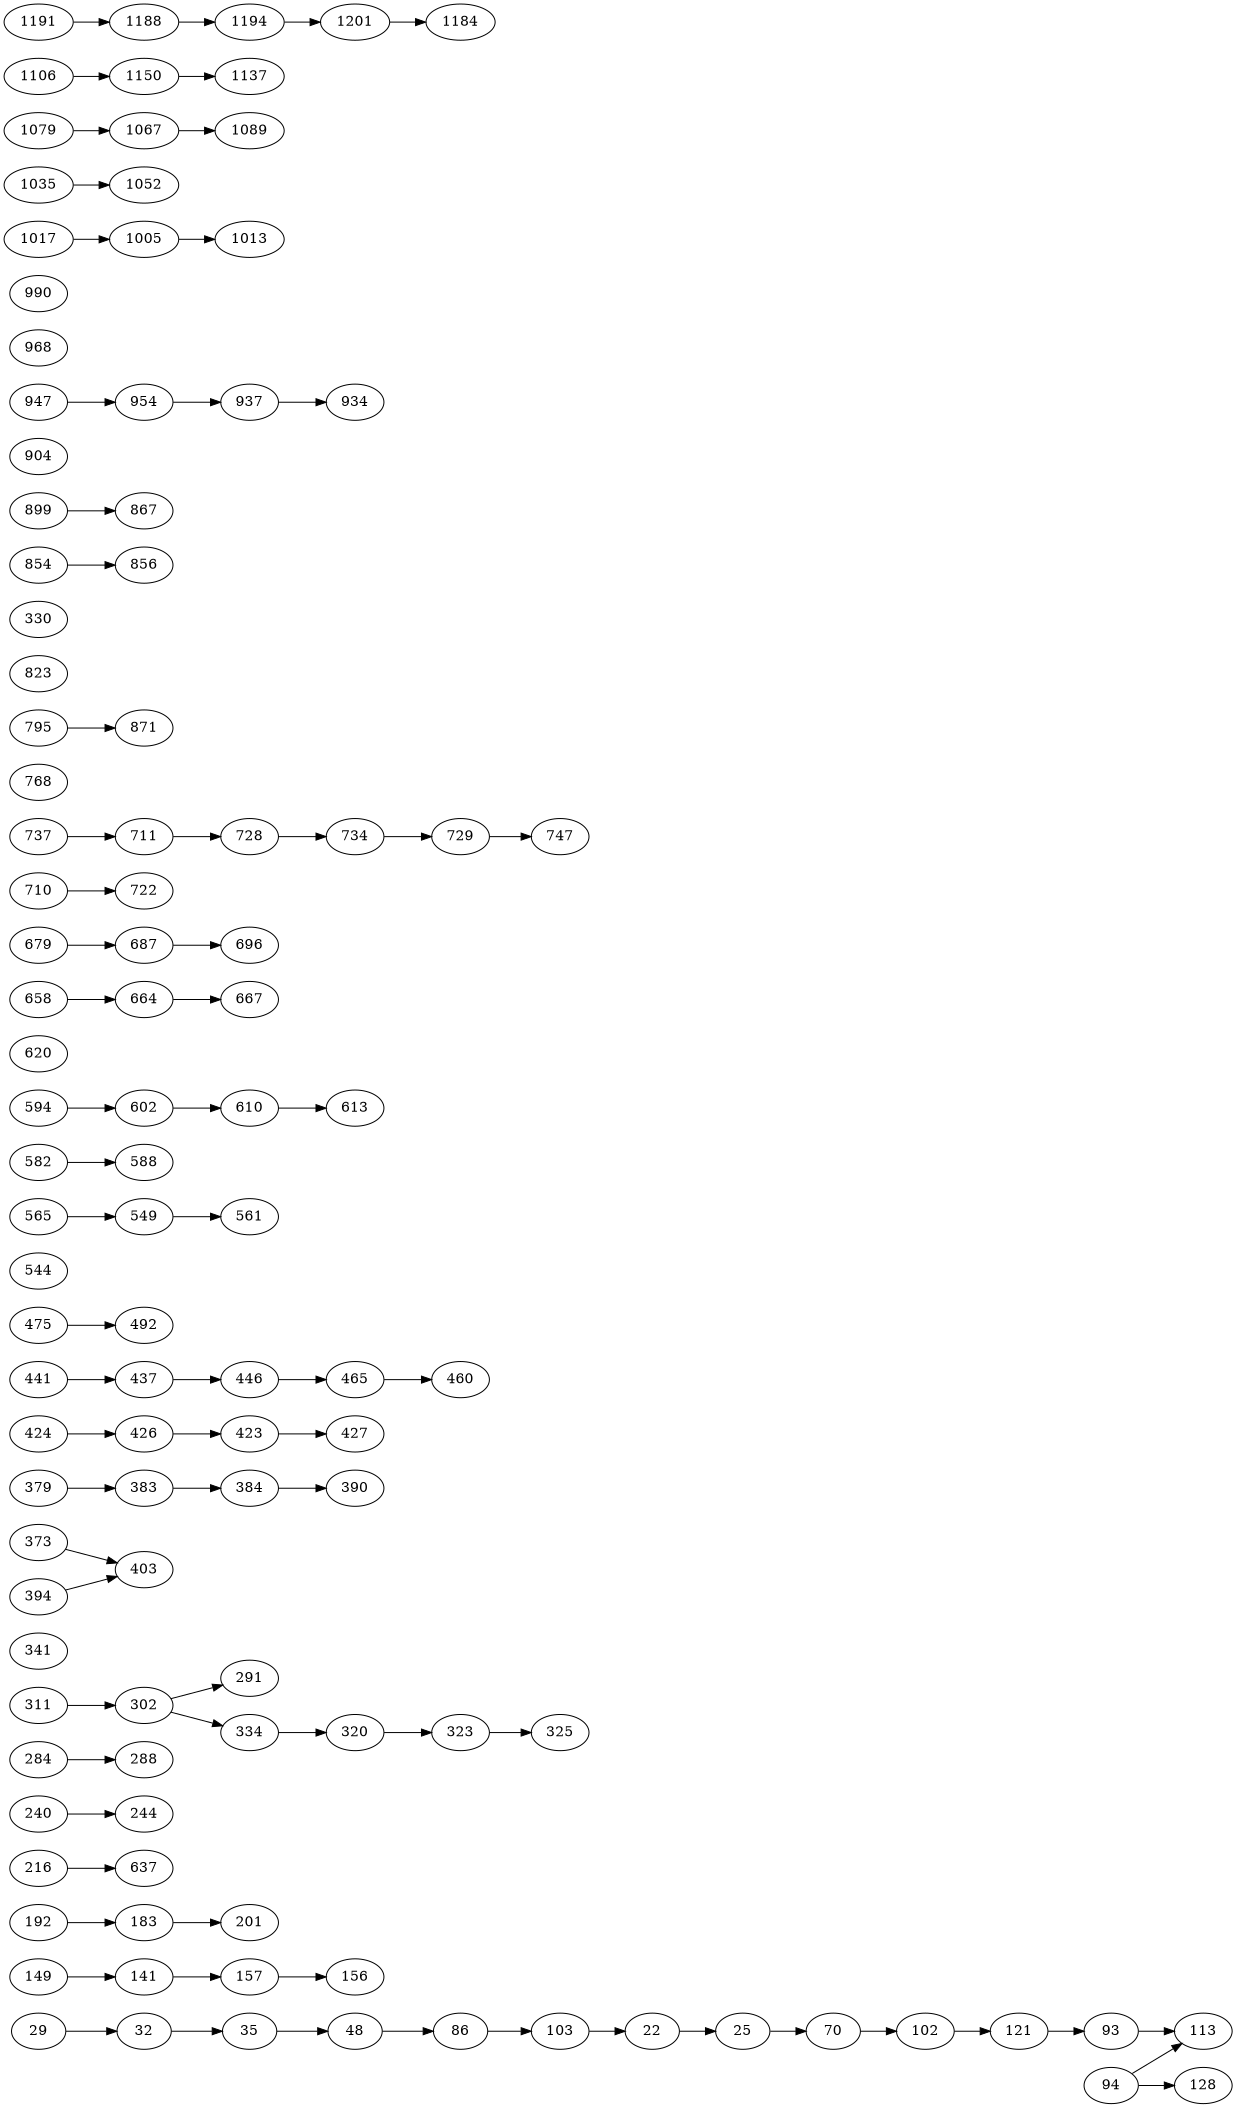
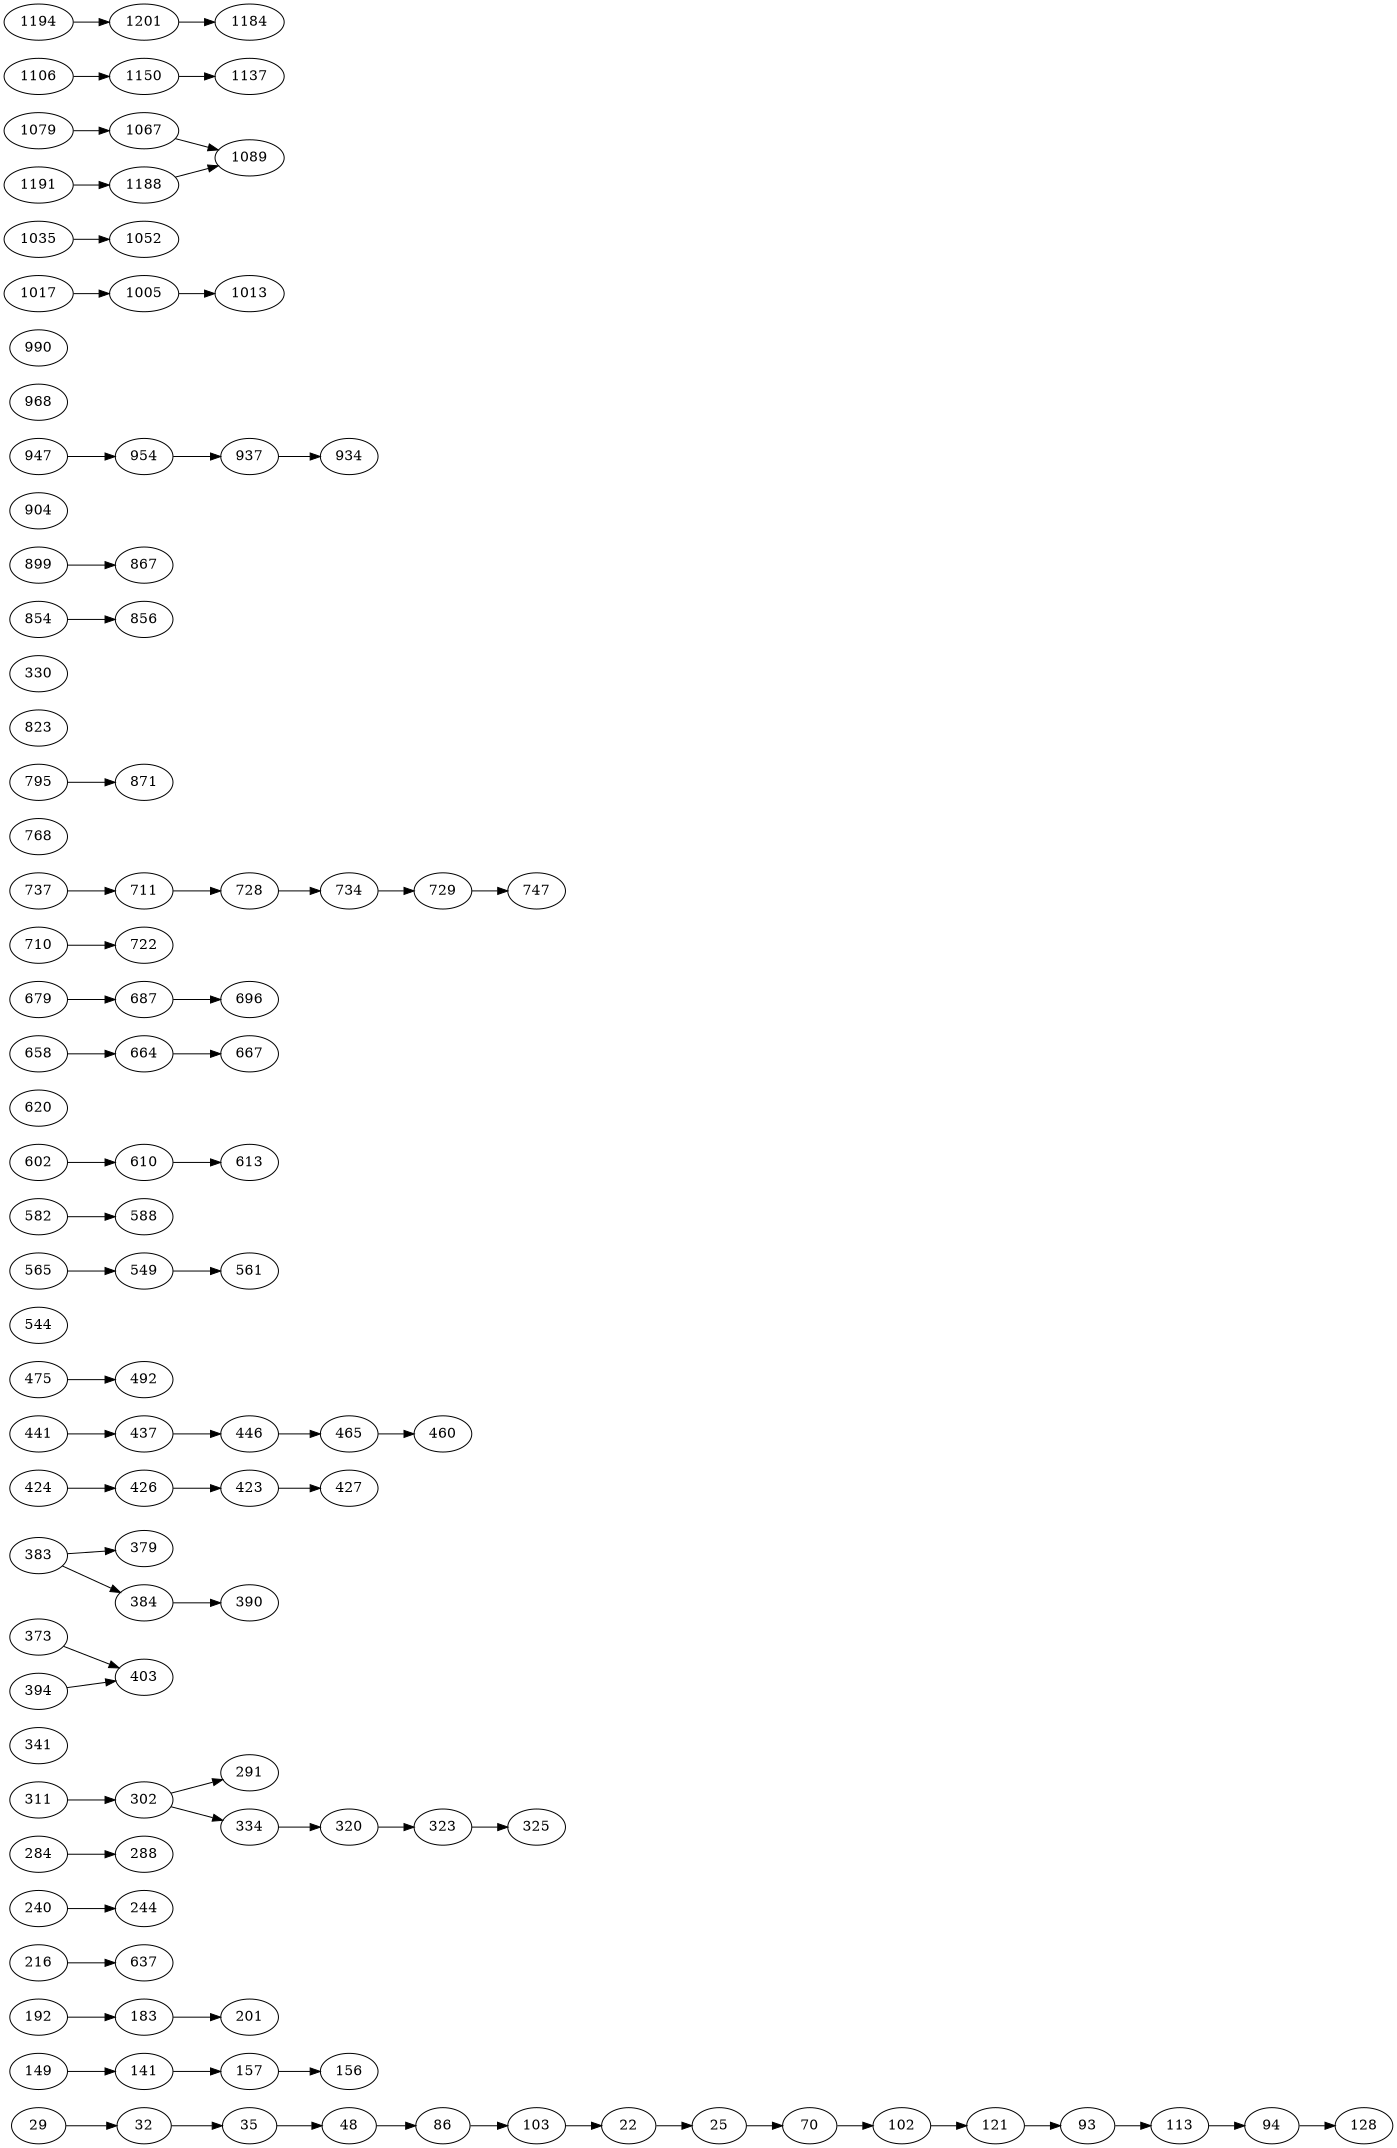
(192, 22) -> (192, 173)
(39, 1108) -> none
(86, 1488) -> (86, 1552)
(1153, 2061) -> (1222, 2126)
